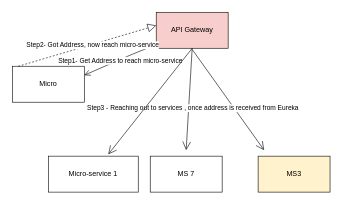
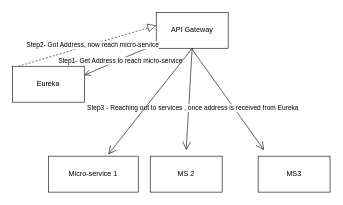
(192, 30) -> (192, 30)
(48, 84) -> (48, 84)
(186, 174) -> (186, 174)
(294, 174) -> (294, 174)
